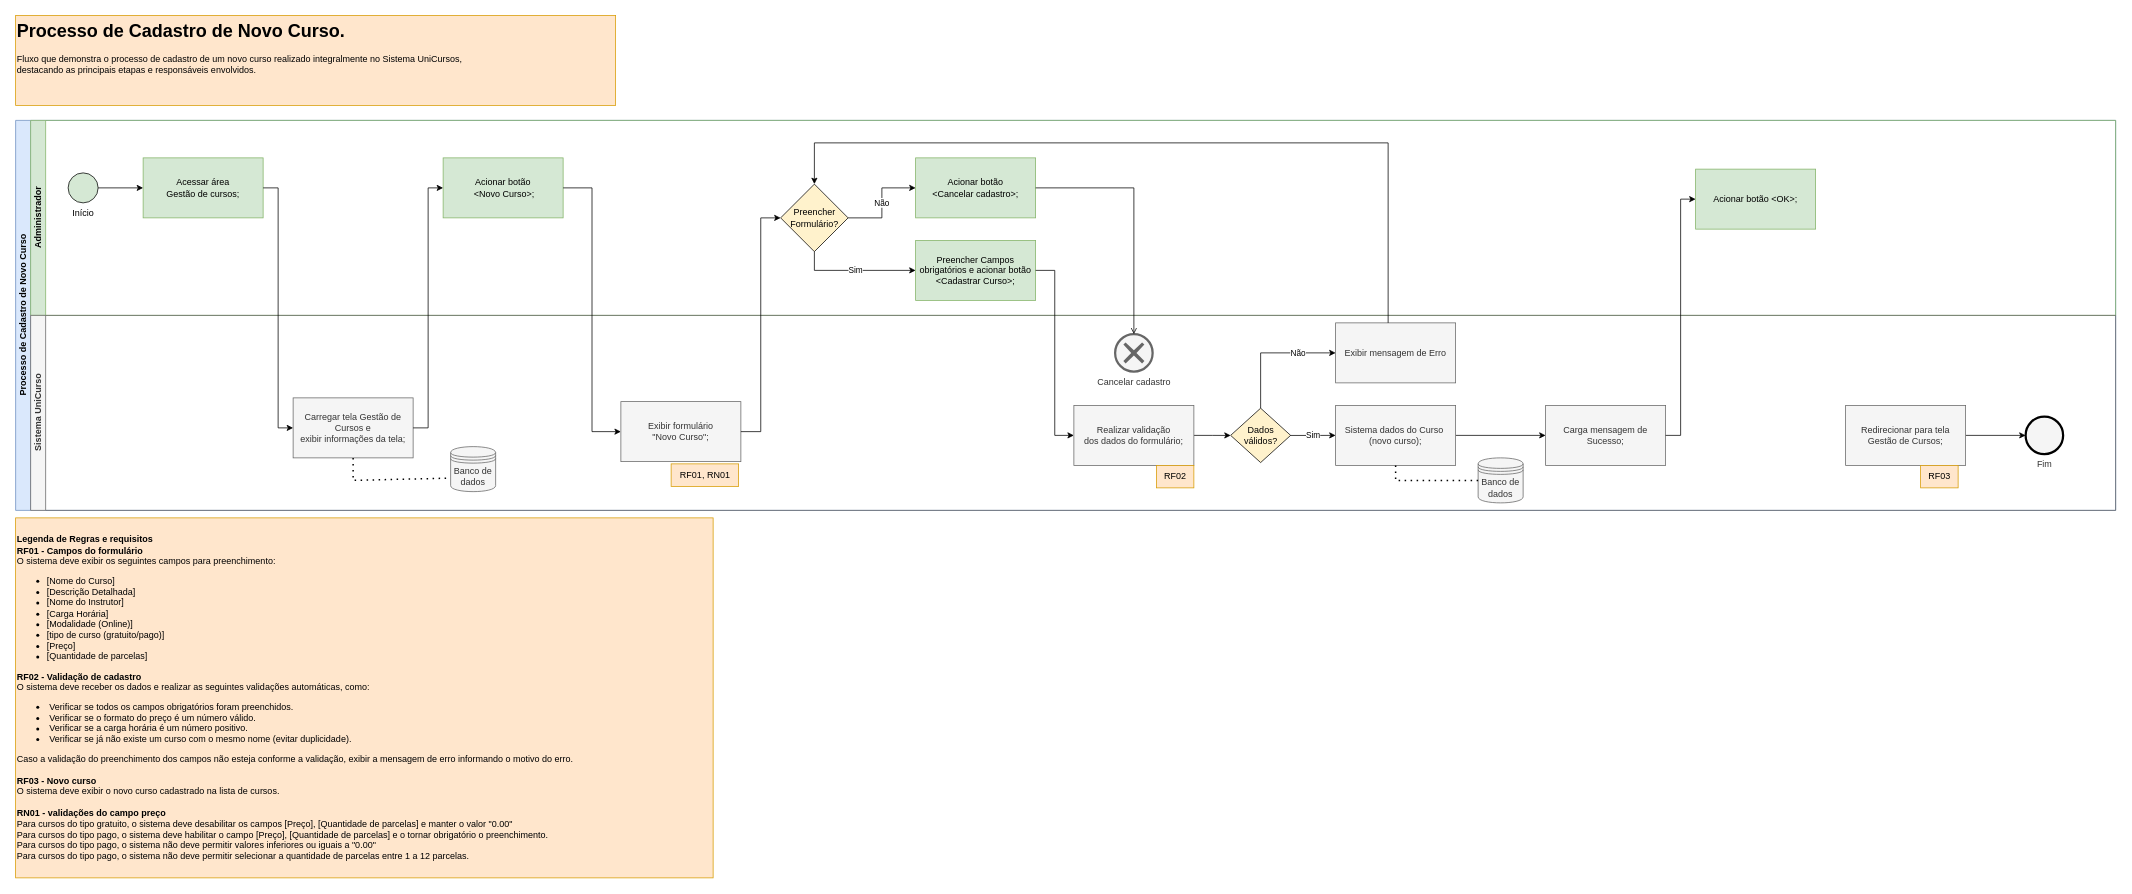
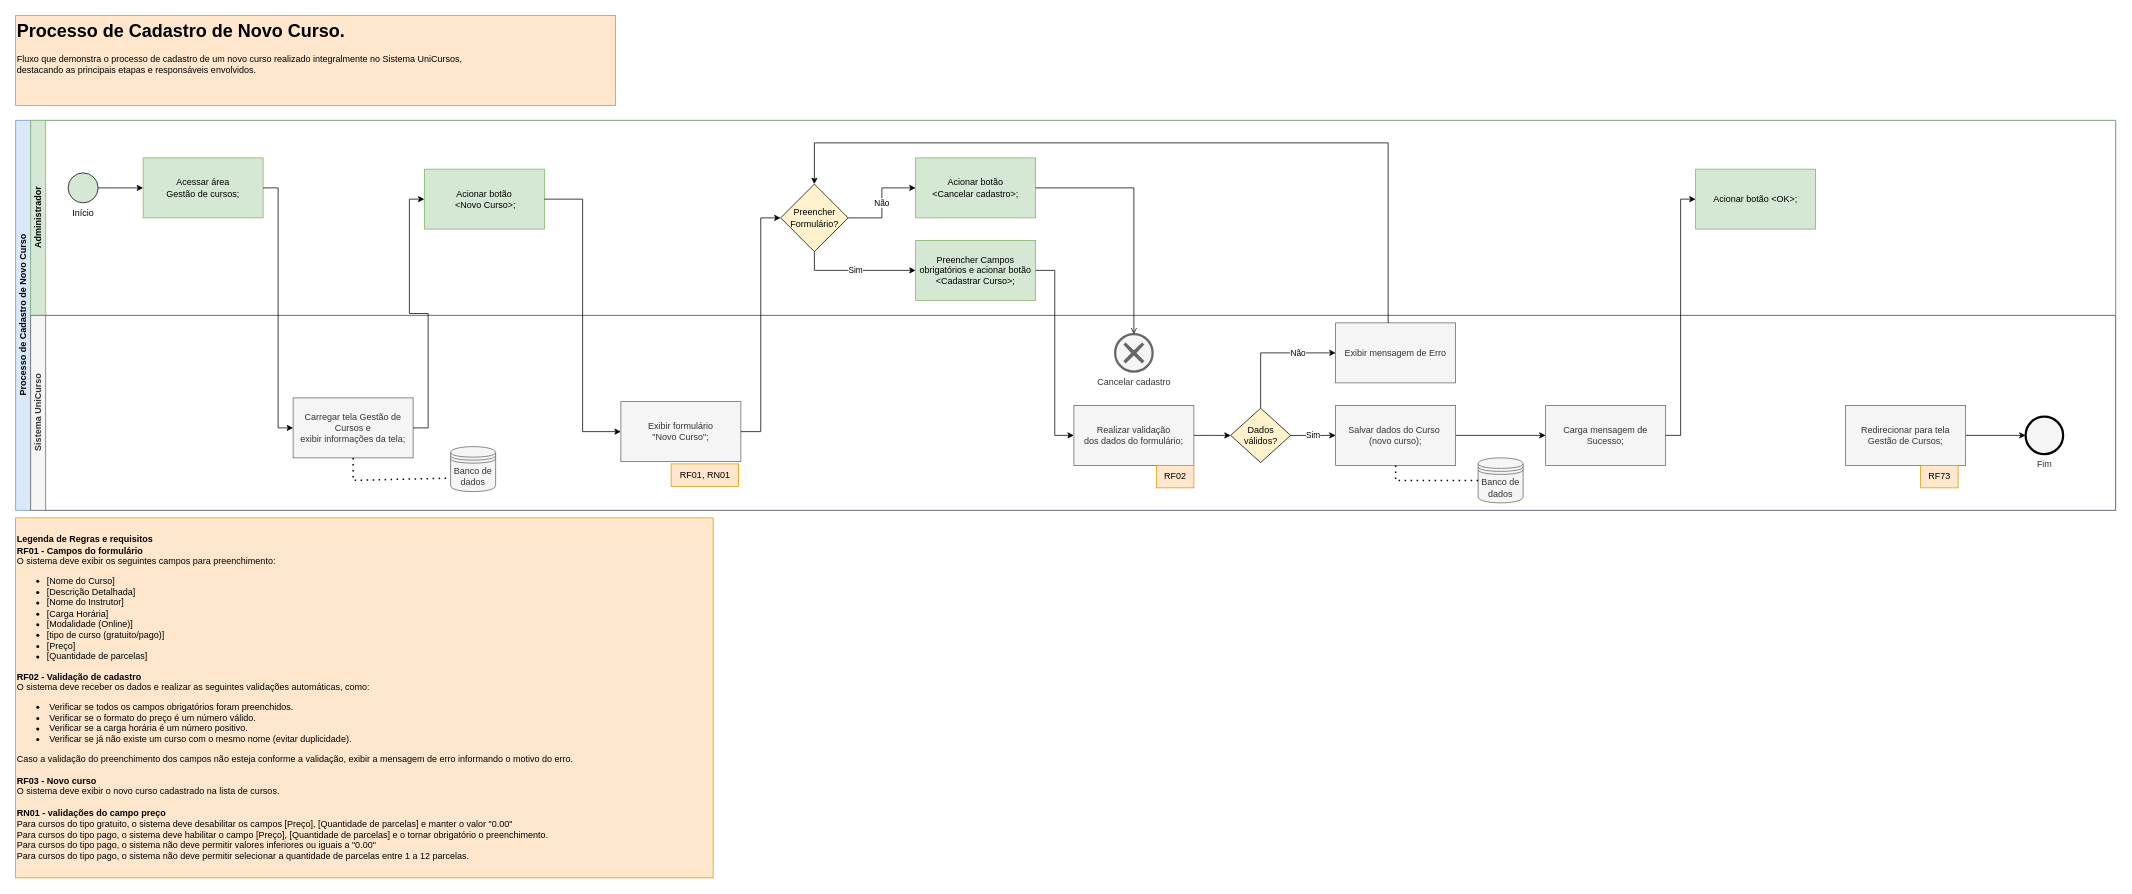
(503, 188) -> (484, 199)
(1395, 435) -> (1395, 435)
(1940, 477) -> (1940, 477)
